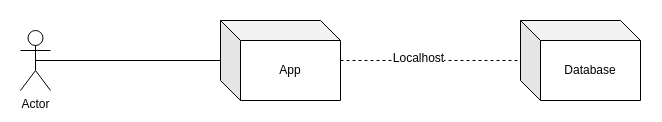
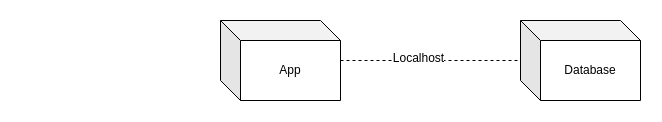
(36, 61) -> none
(129, 61) -> none
